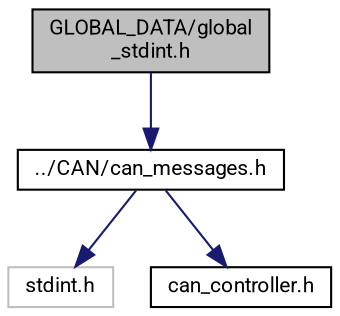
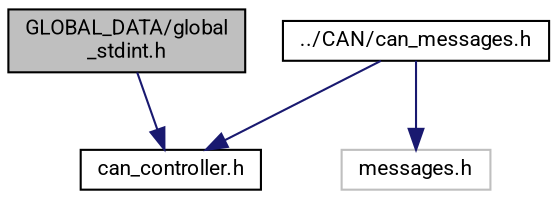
(151, 100) -> (147, 101)
(61, 287) -> (416, 170)
